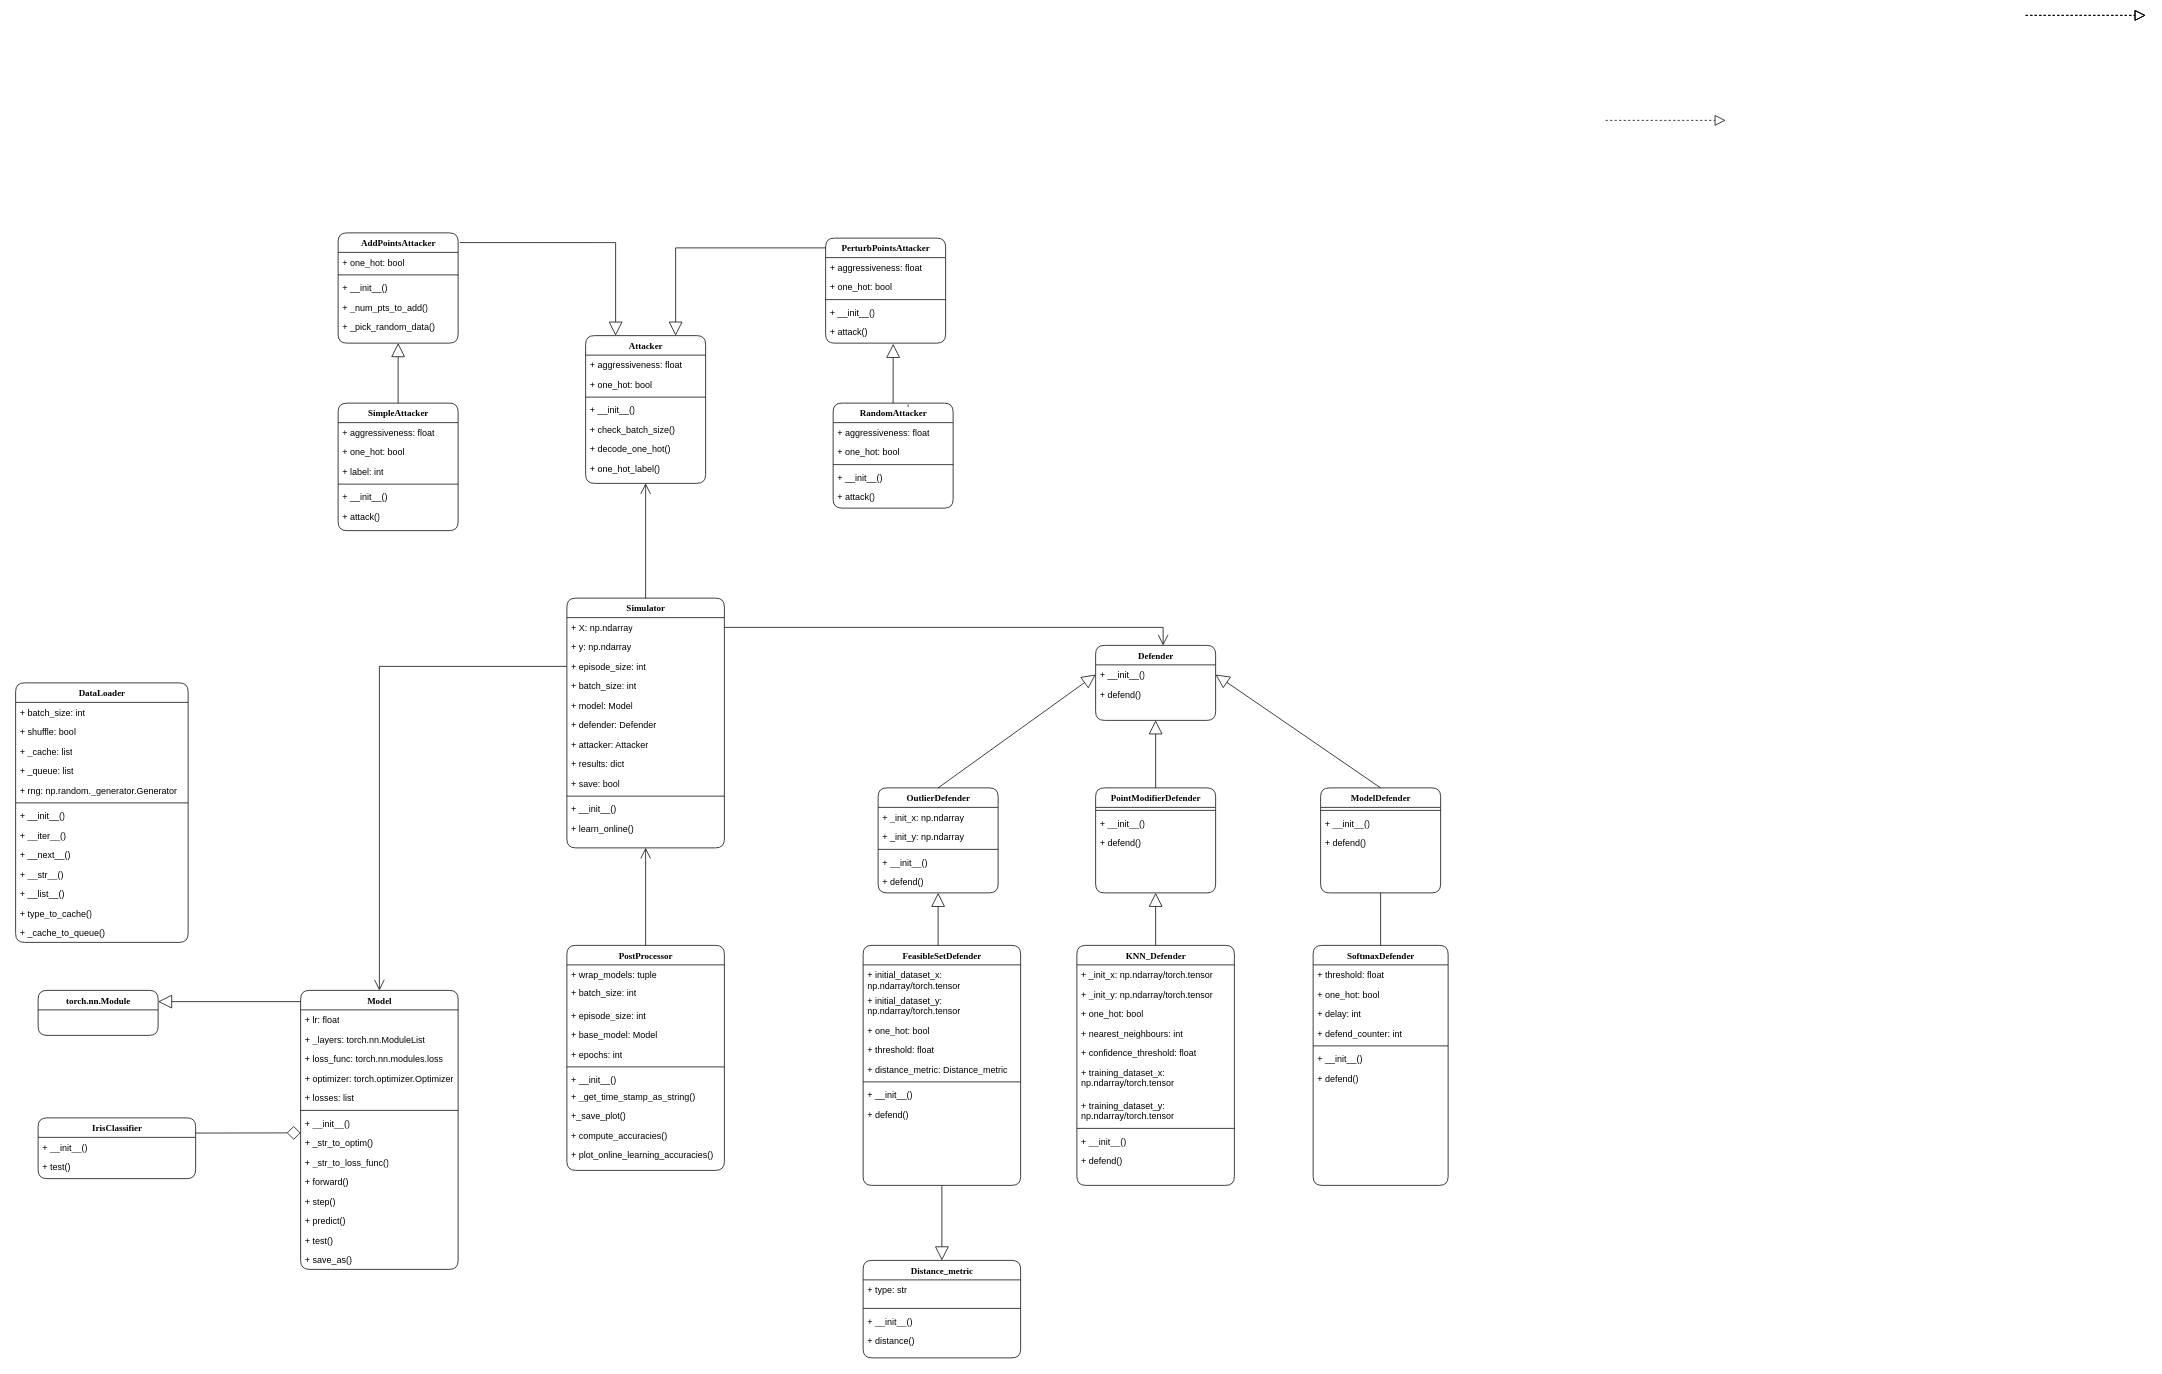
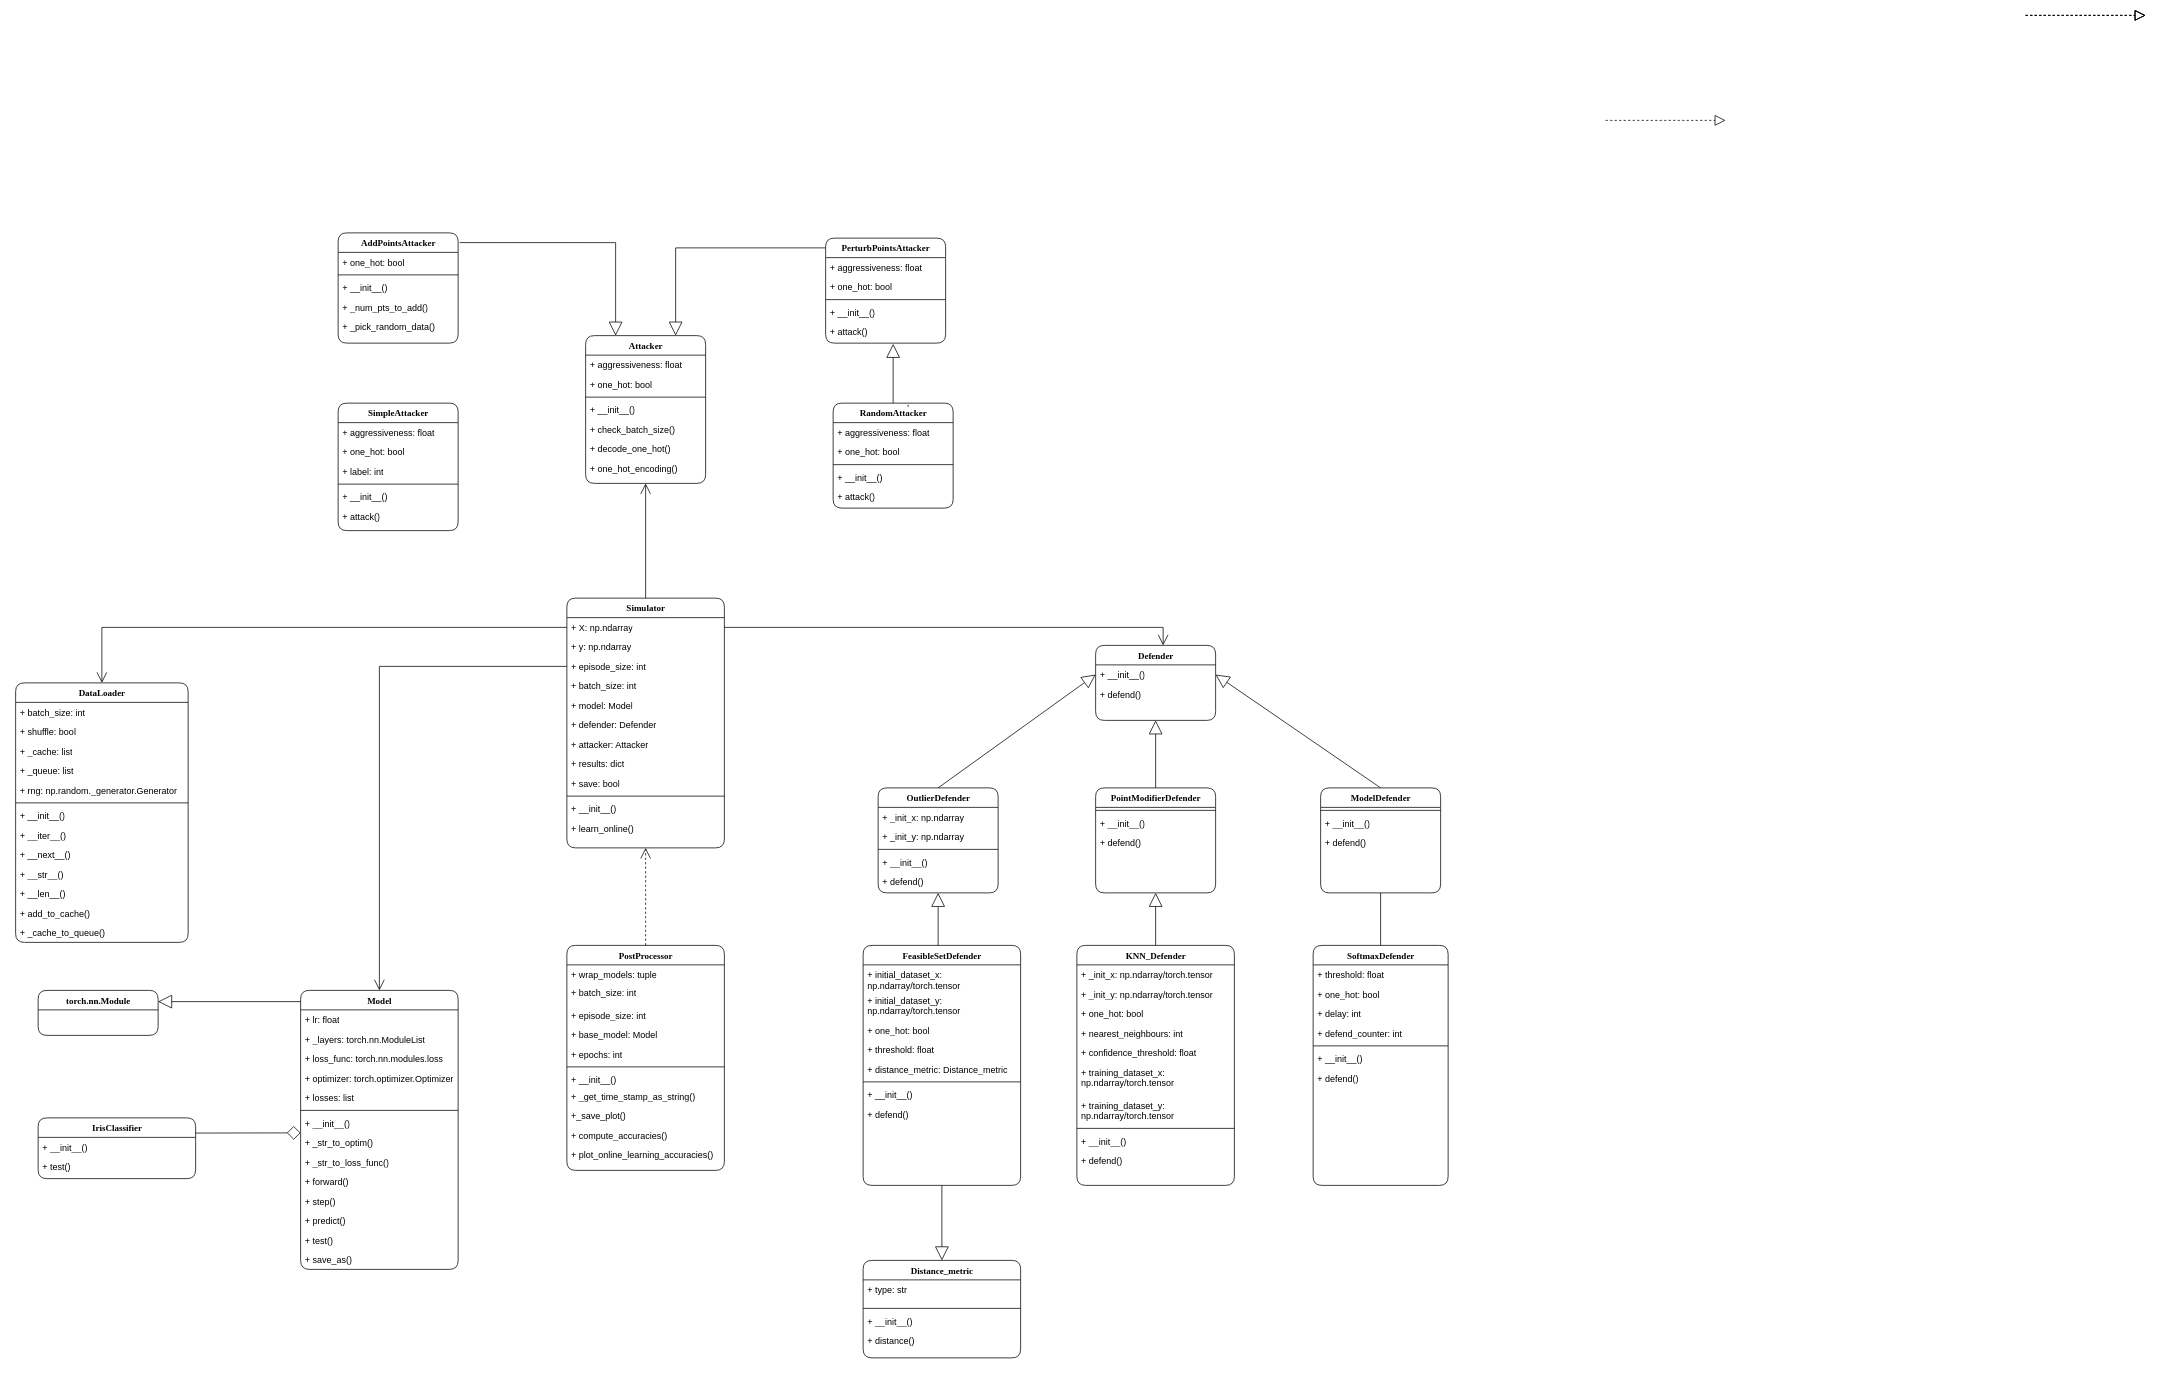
(398, 379) -> none
(629, 469) -> (638, 469)
none -> (309, 627)
(47, 895) -> (45, 895)
(645, 897) -> (645, 897)
(62, 914) -> (59, 914)
